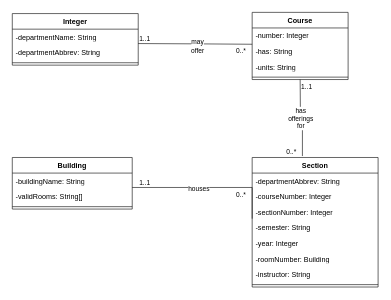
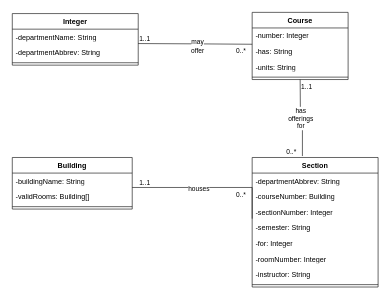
(54, 197) -> (56, 197)
(298, 197) -> (298, 197)
(282, 244) -> (280, 244)
(294, 260) -> (294, 260)
